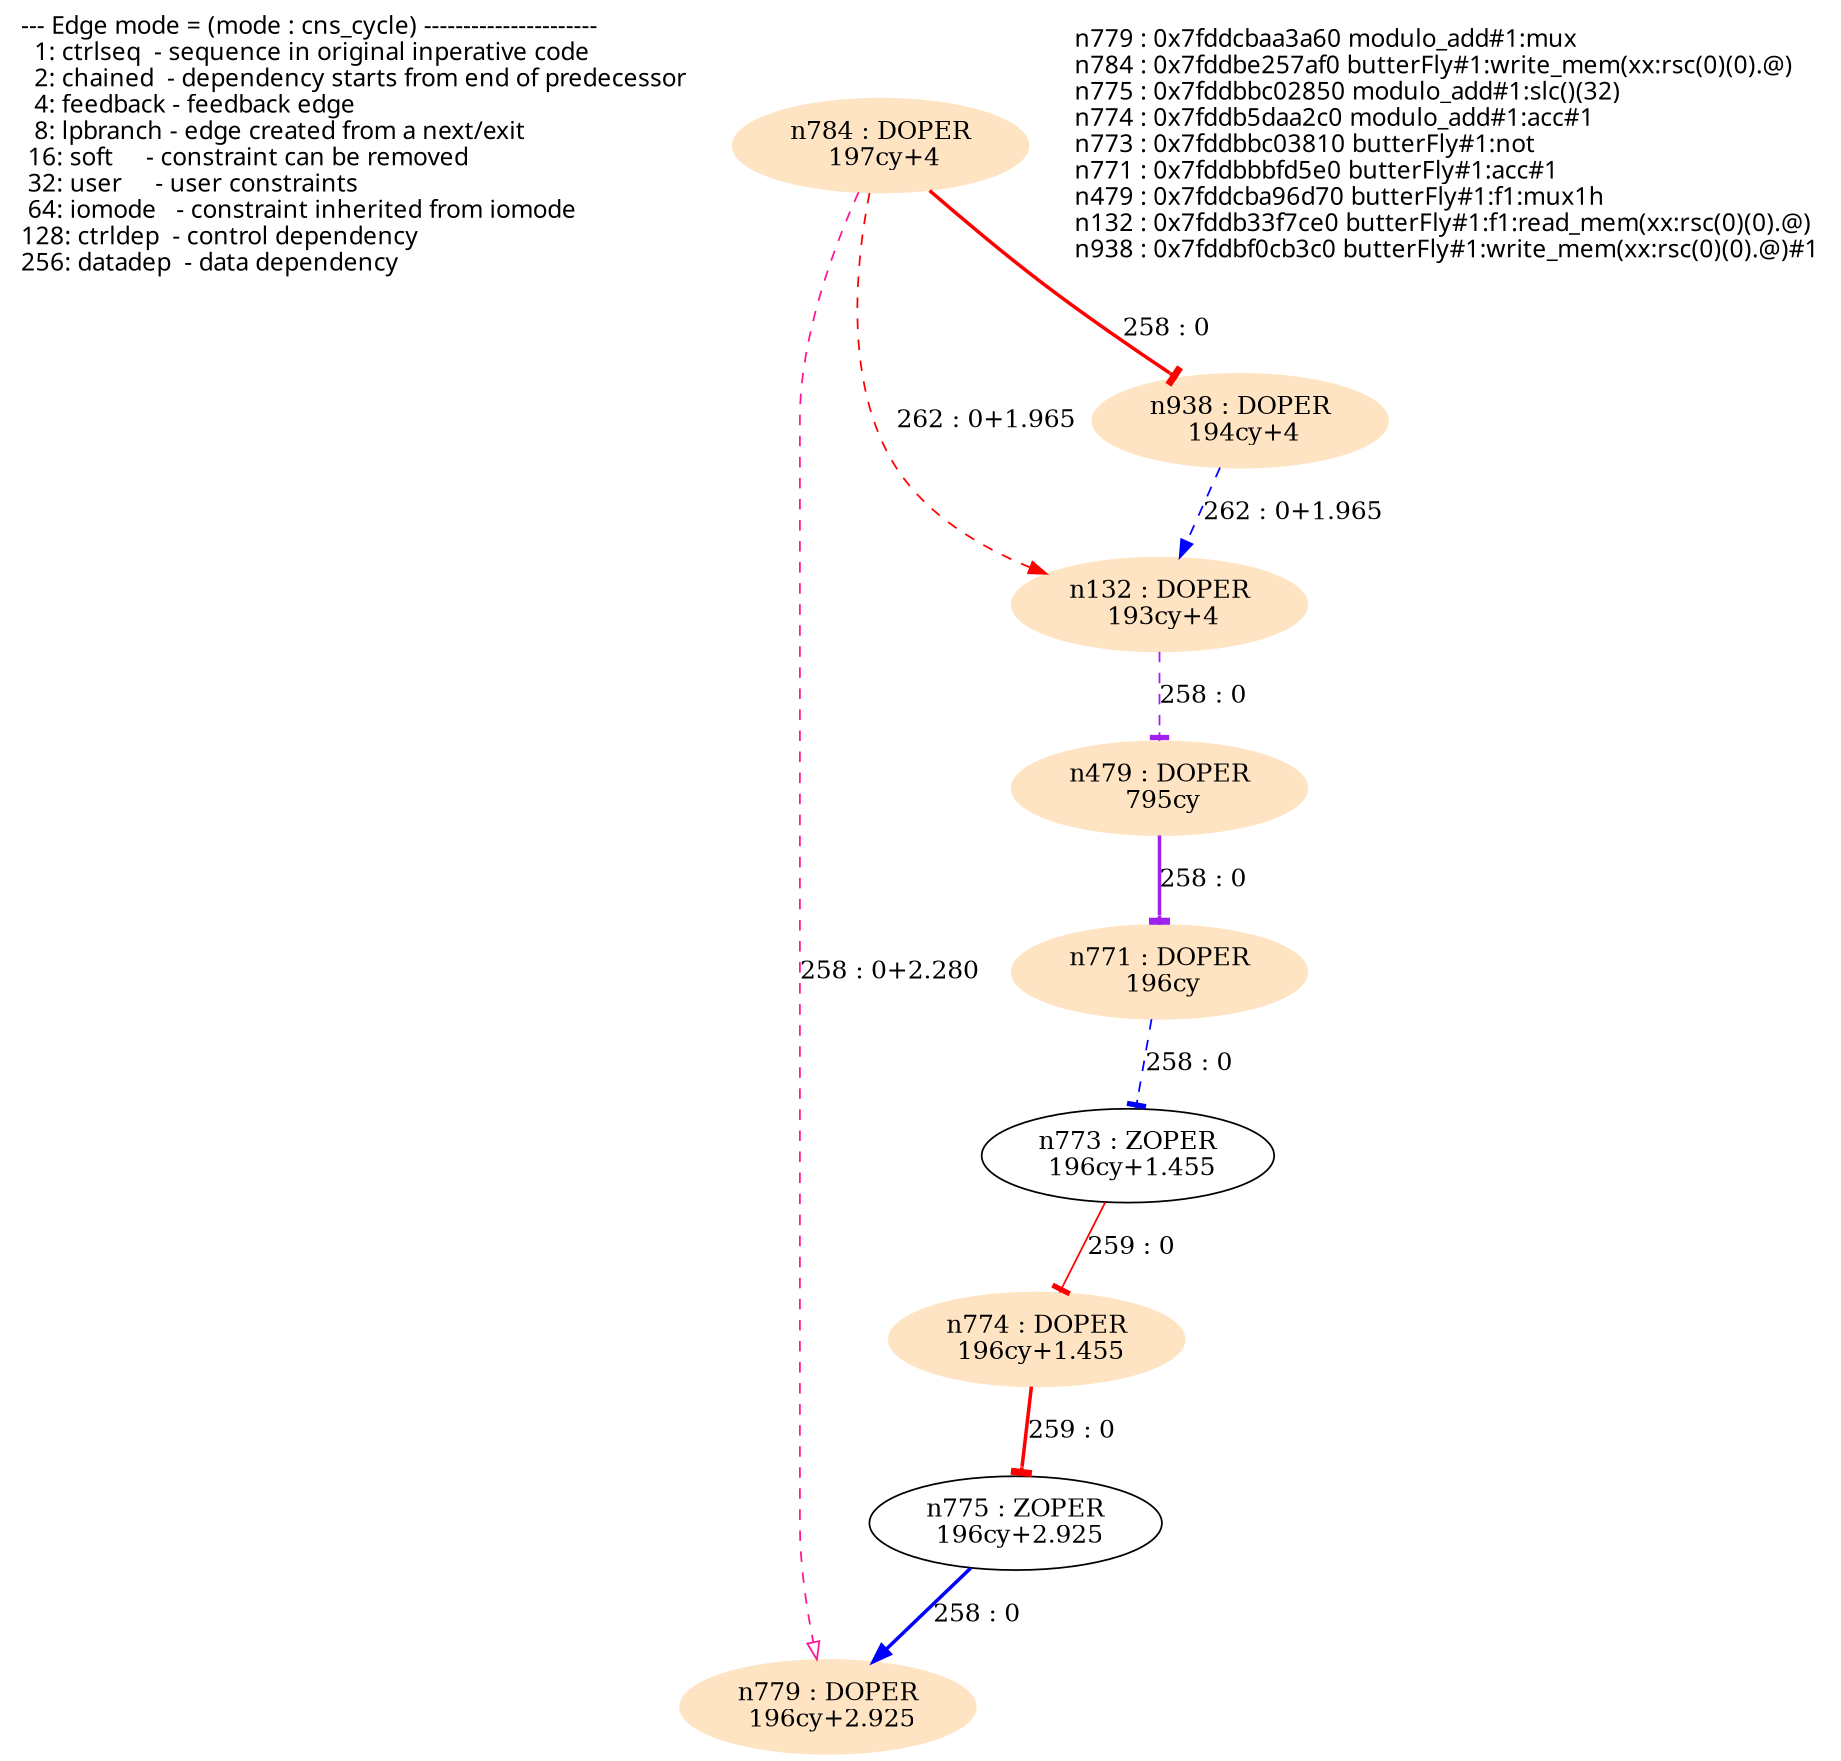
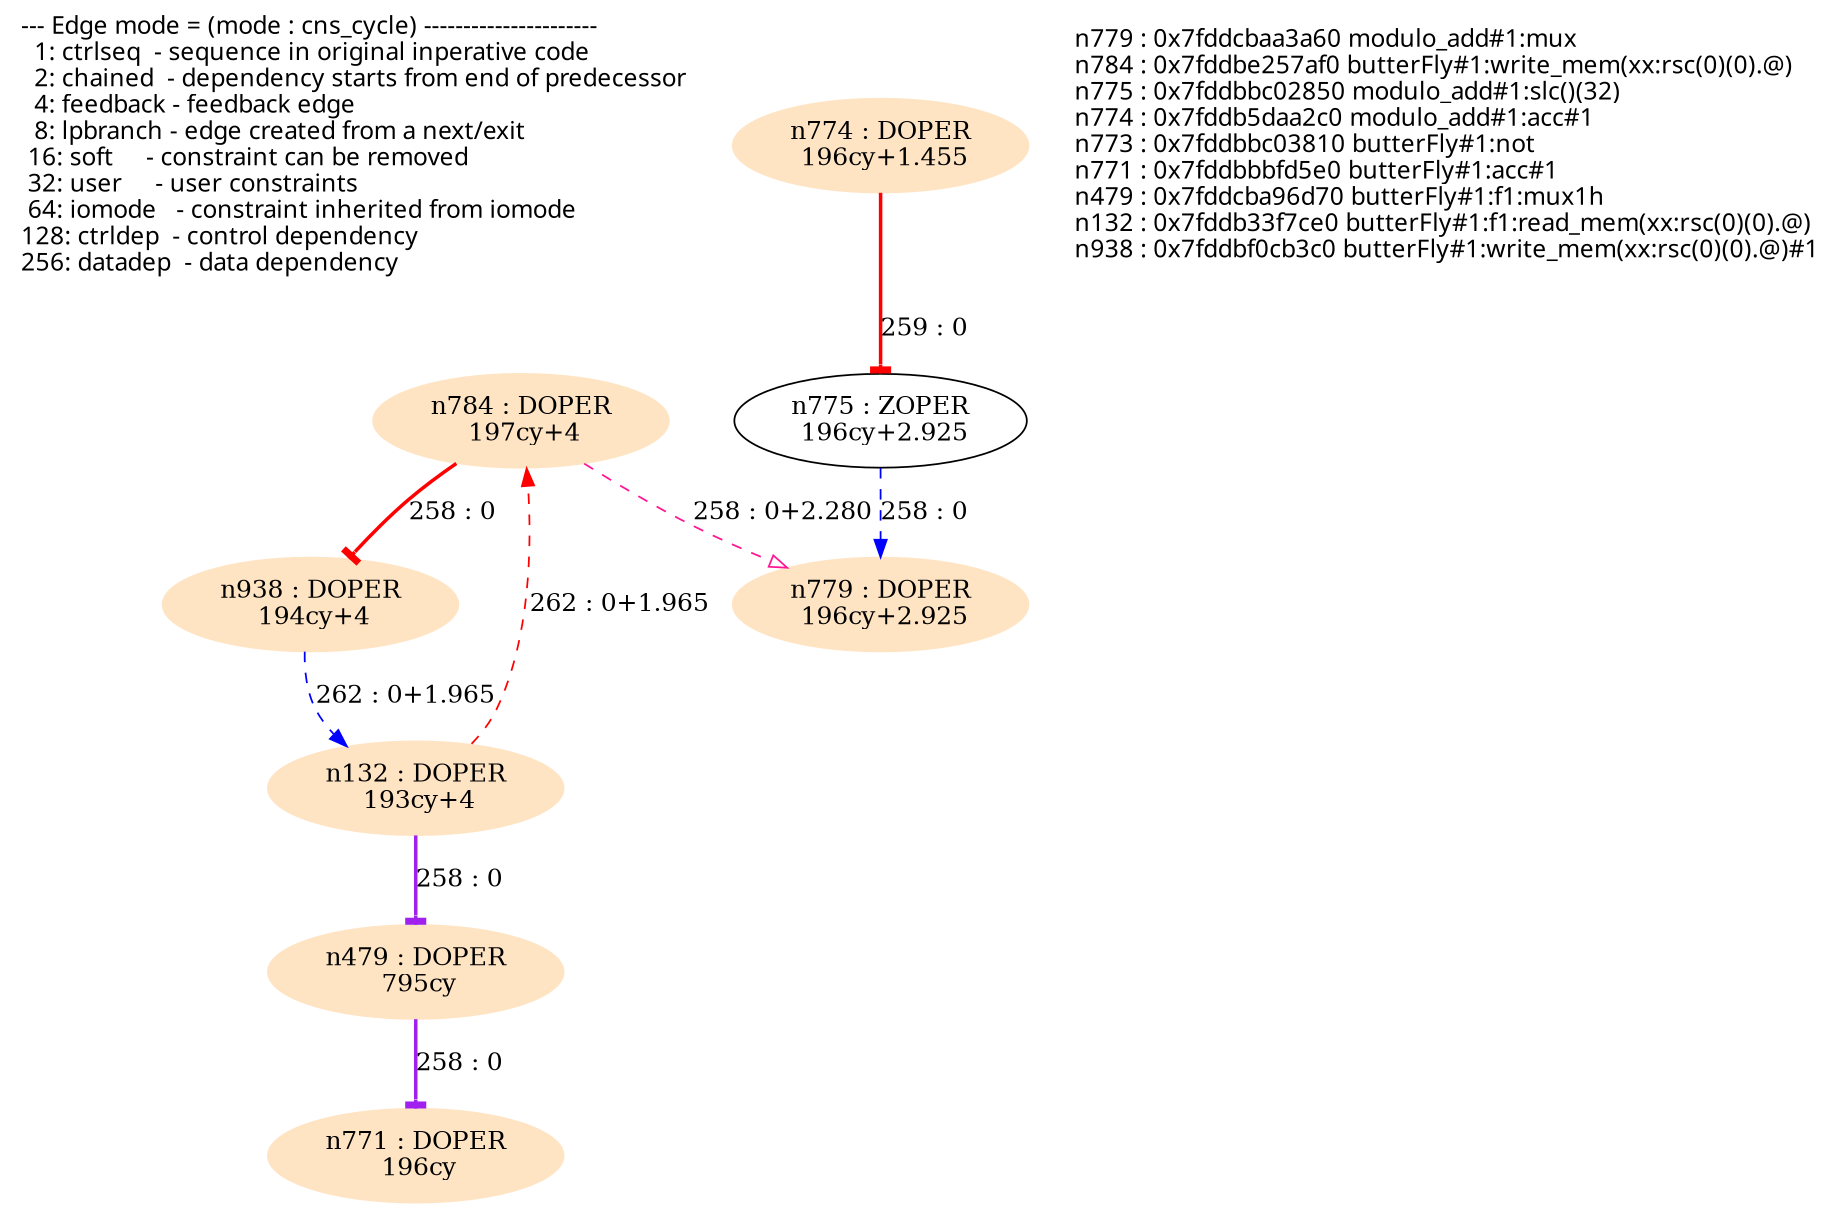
(873, 416) -> (523, 621)
(1160, 692) -> (416, 876)
(1128, 1156) -> none
(928, 1609) -> (881, 504)
